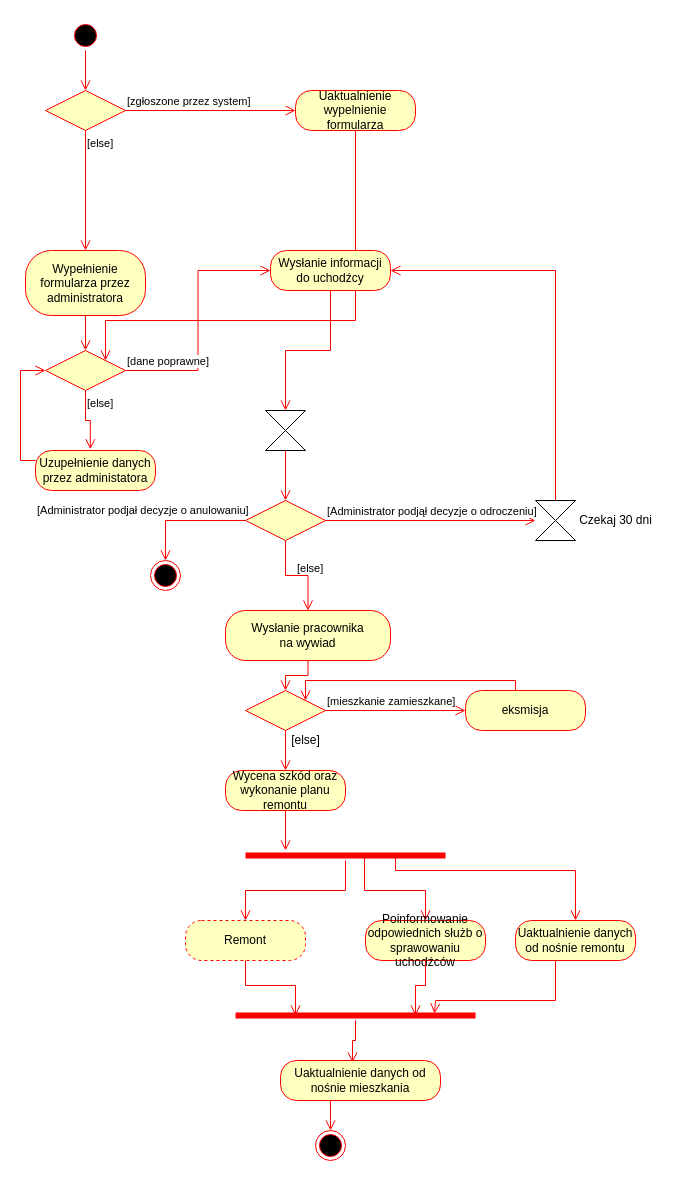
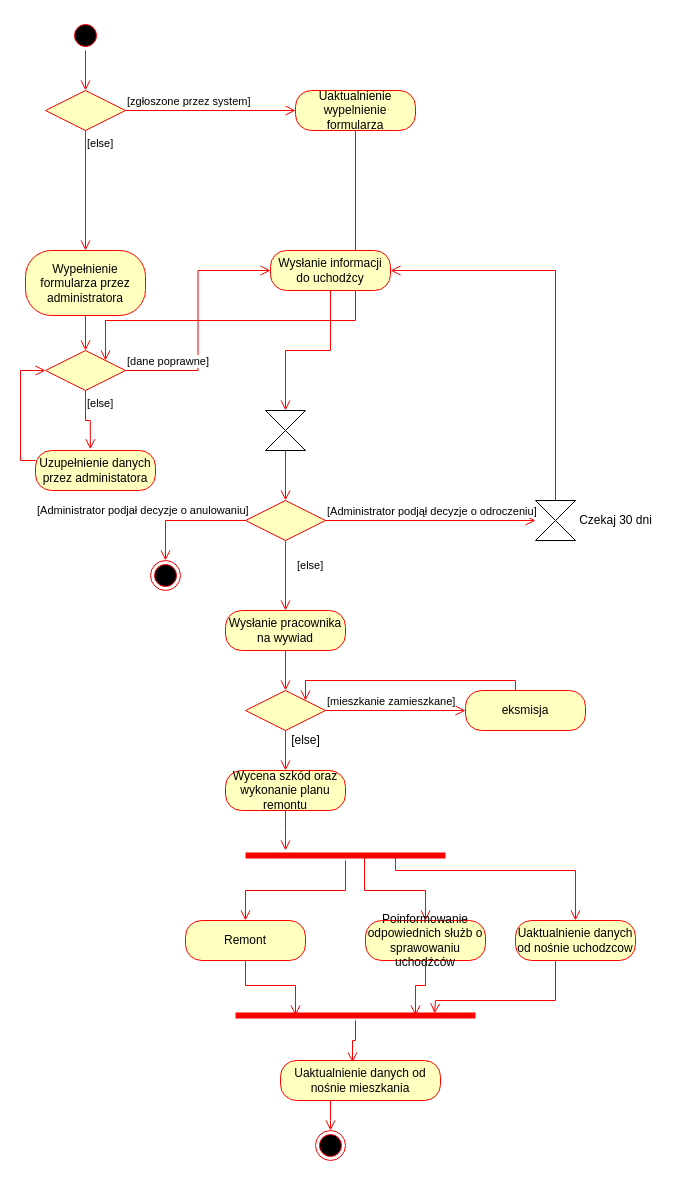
(308, 636) -> (286, 631)
(246, 941) -> (246, 941)
(576, 941) -> (576, 941)
